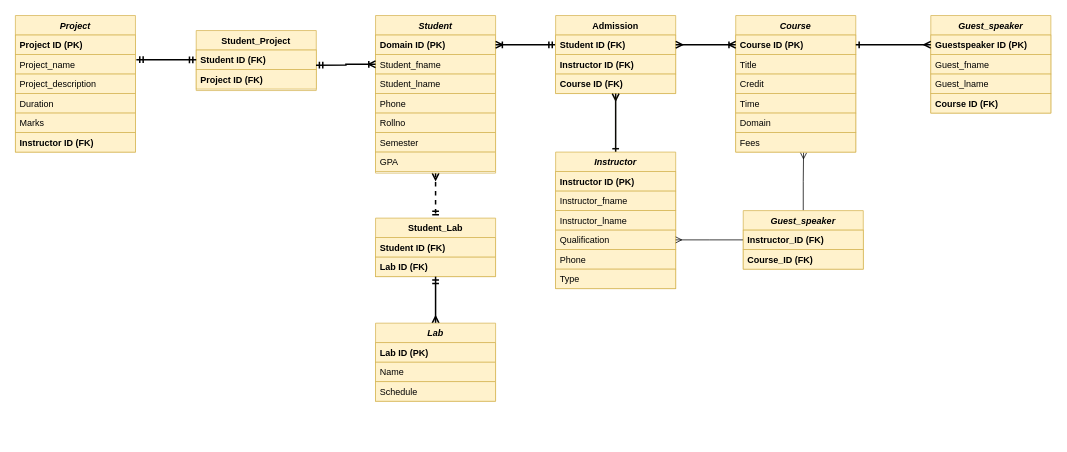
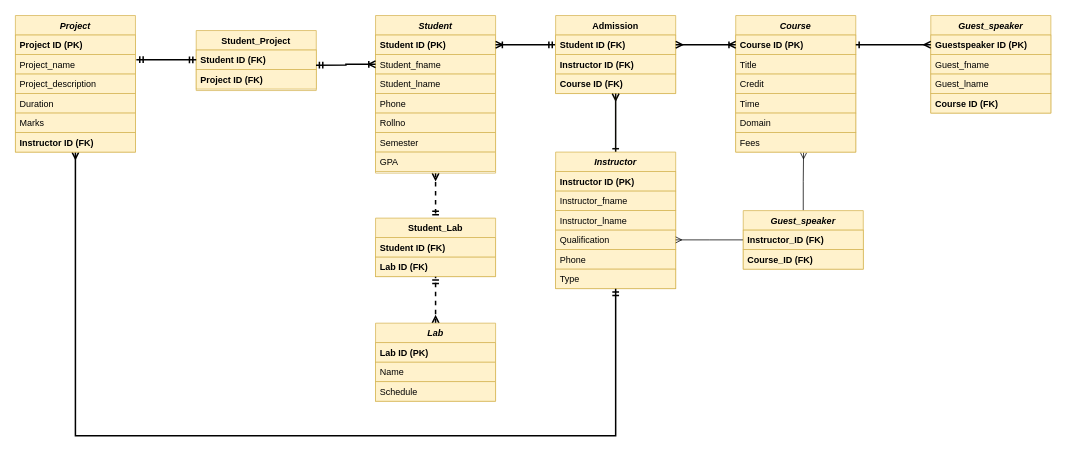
(411, 45) -> (415, 45)
(435, 298) -> (435, 298)
none -> (276, 435)
